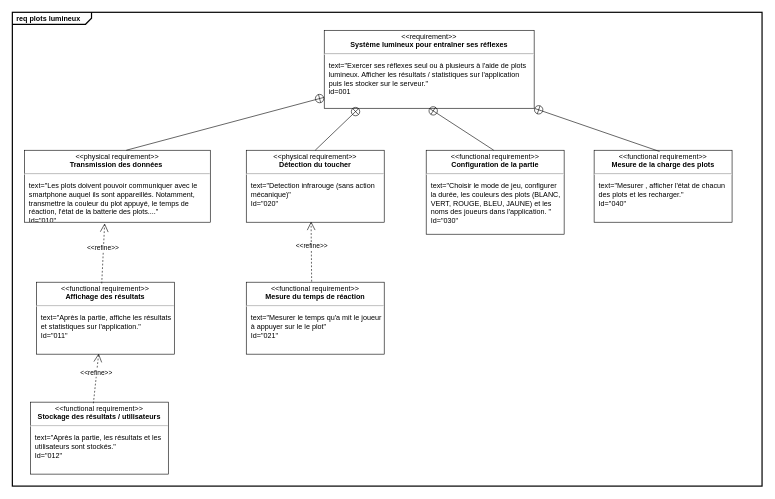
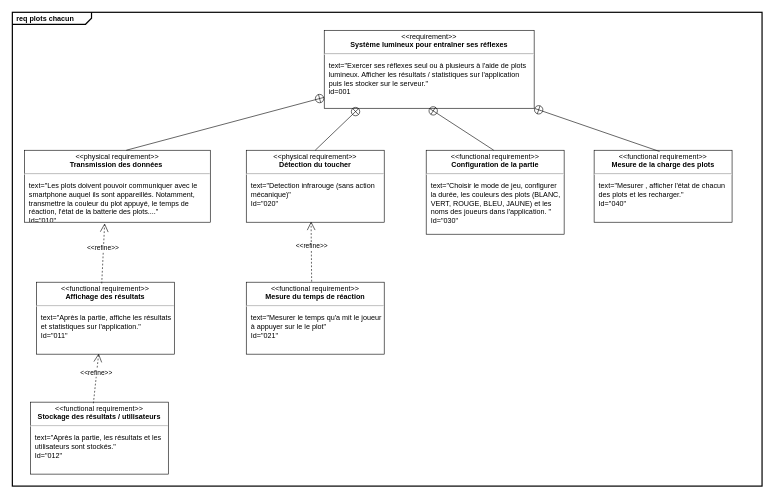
(387, 12) -> (387, 12)
